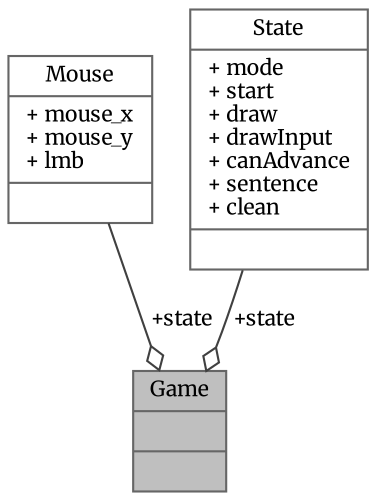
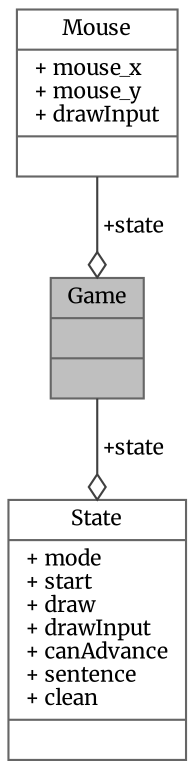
(55, 162) -> (97, 115)
(230, 309) -> (97, 436)
